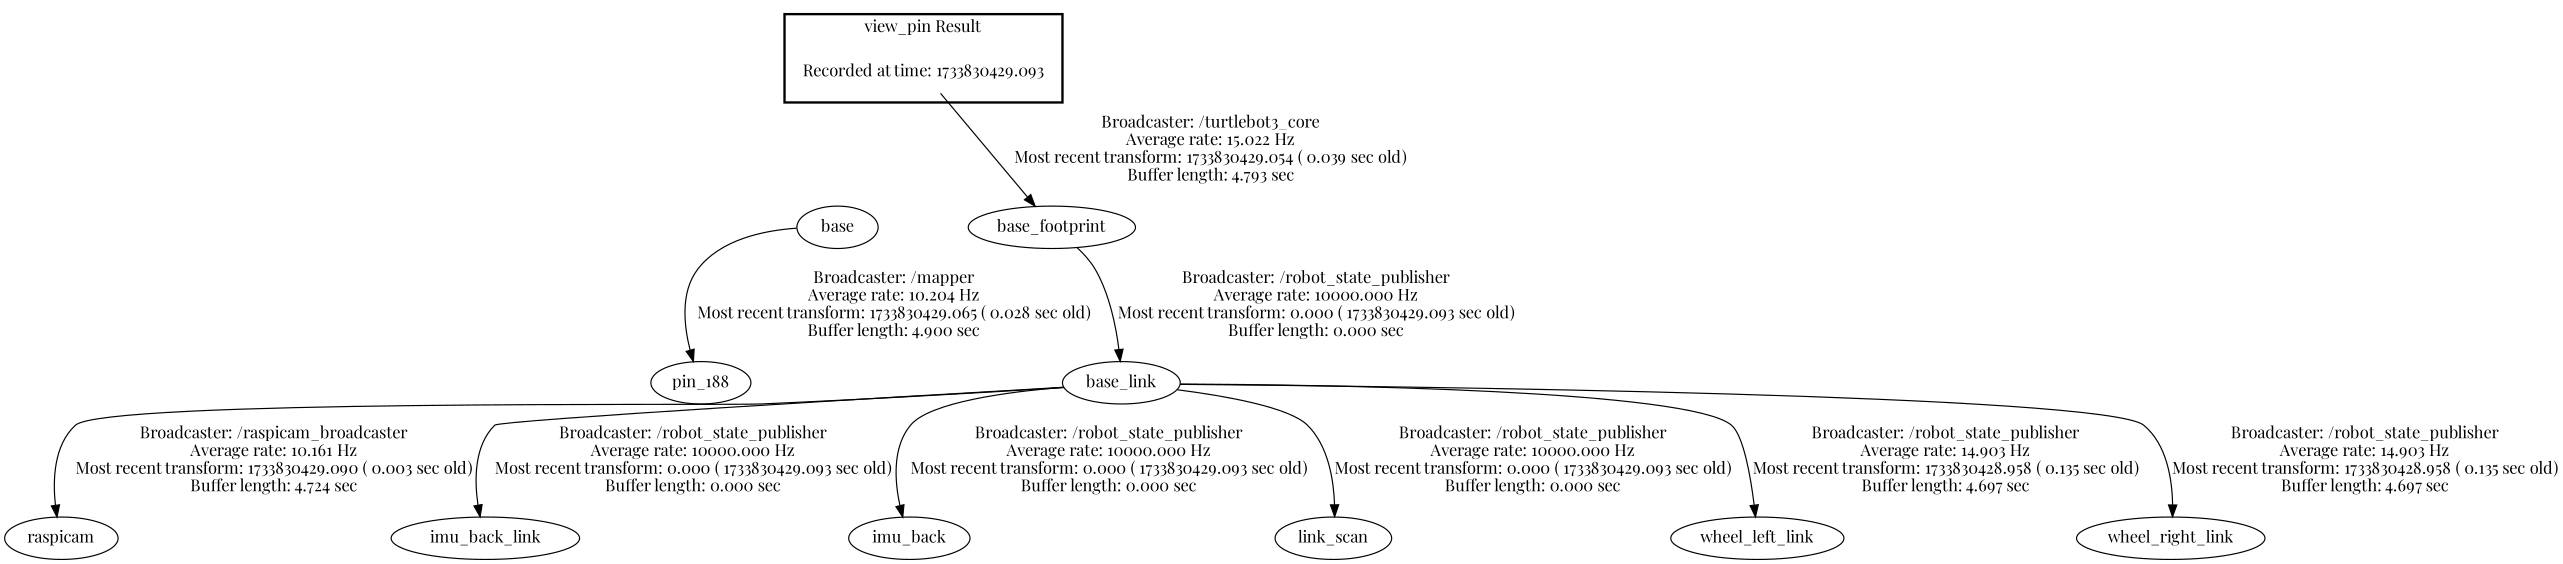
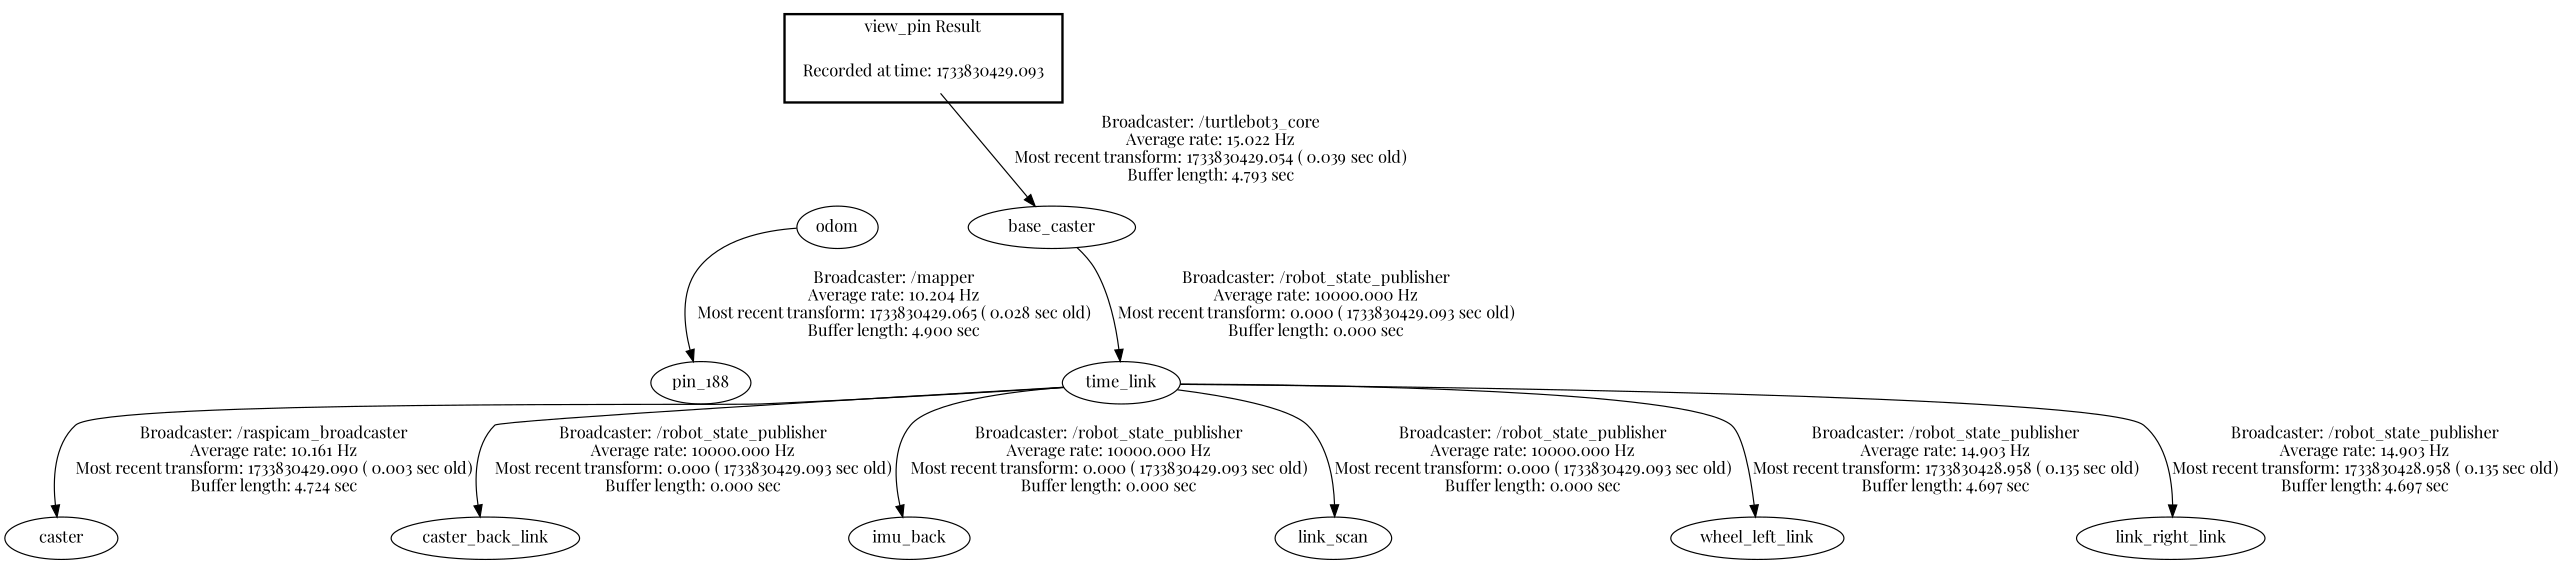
(838, 227) -> (838, 227)
(1052, 227) -> (1052, 227)
(1121, 383) -> (1121, 383)
(61, 538) -> (61, 538)
(485, 538) -> (485, 538)
(2171, 538) -> (2171, 538)
